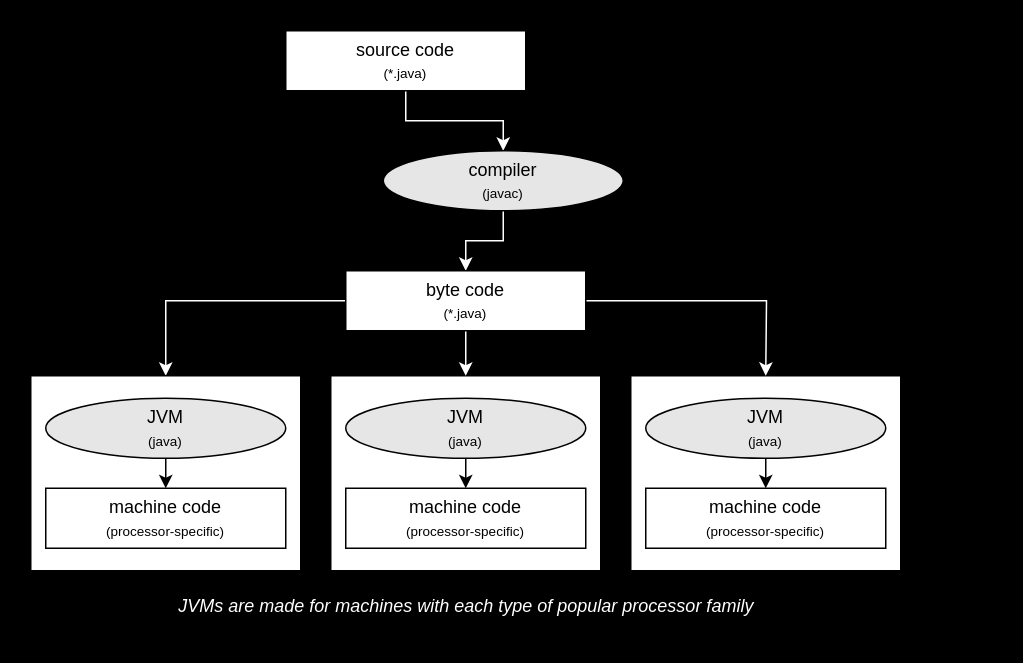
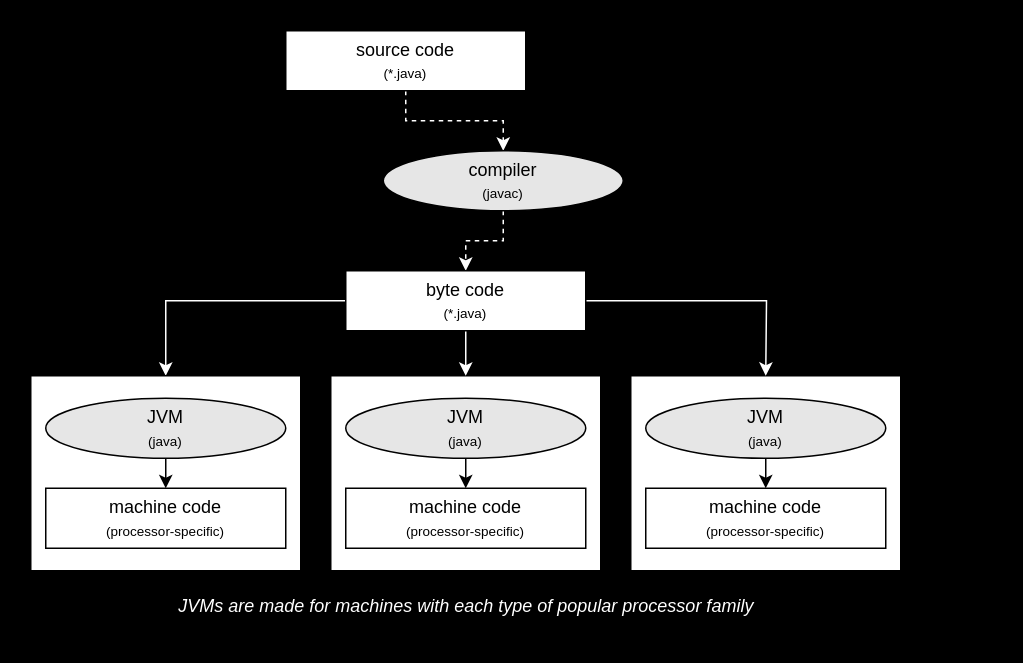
(449, 121) -> (449, 121)
(489, 241) -> (489, 241)
